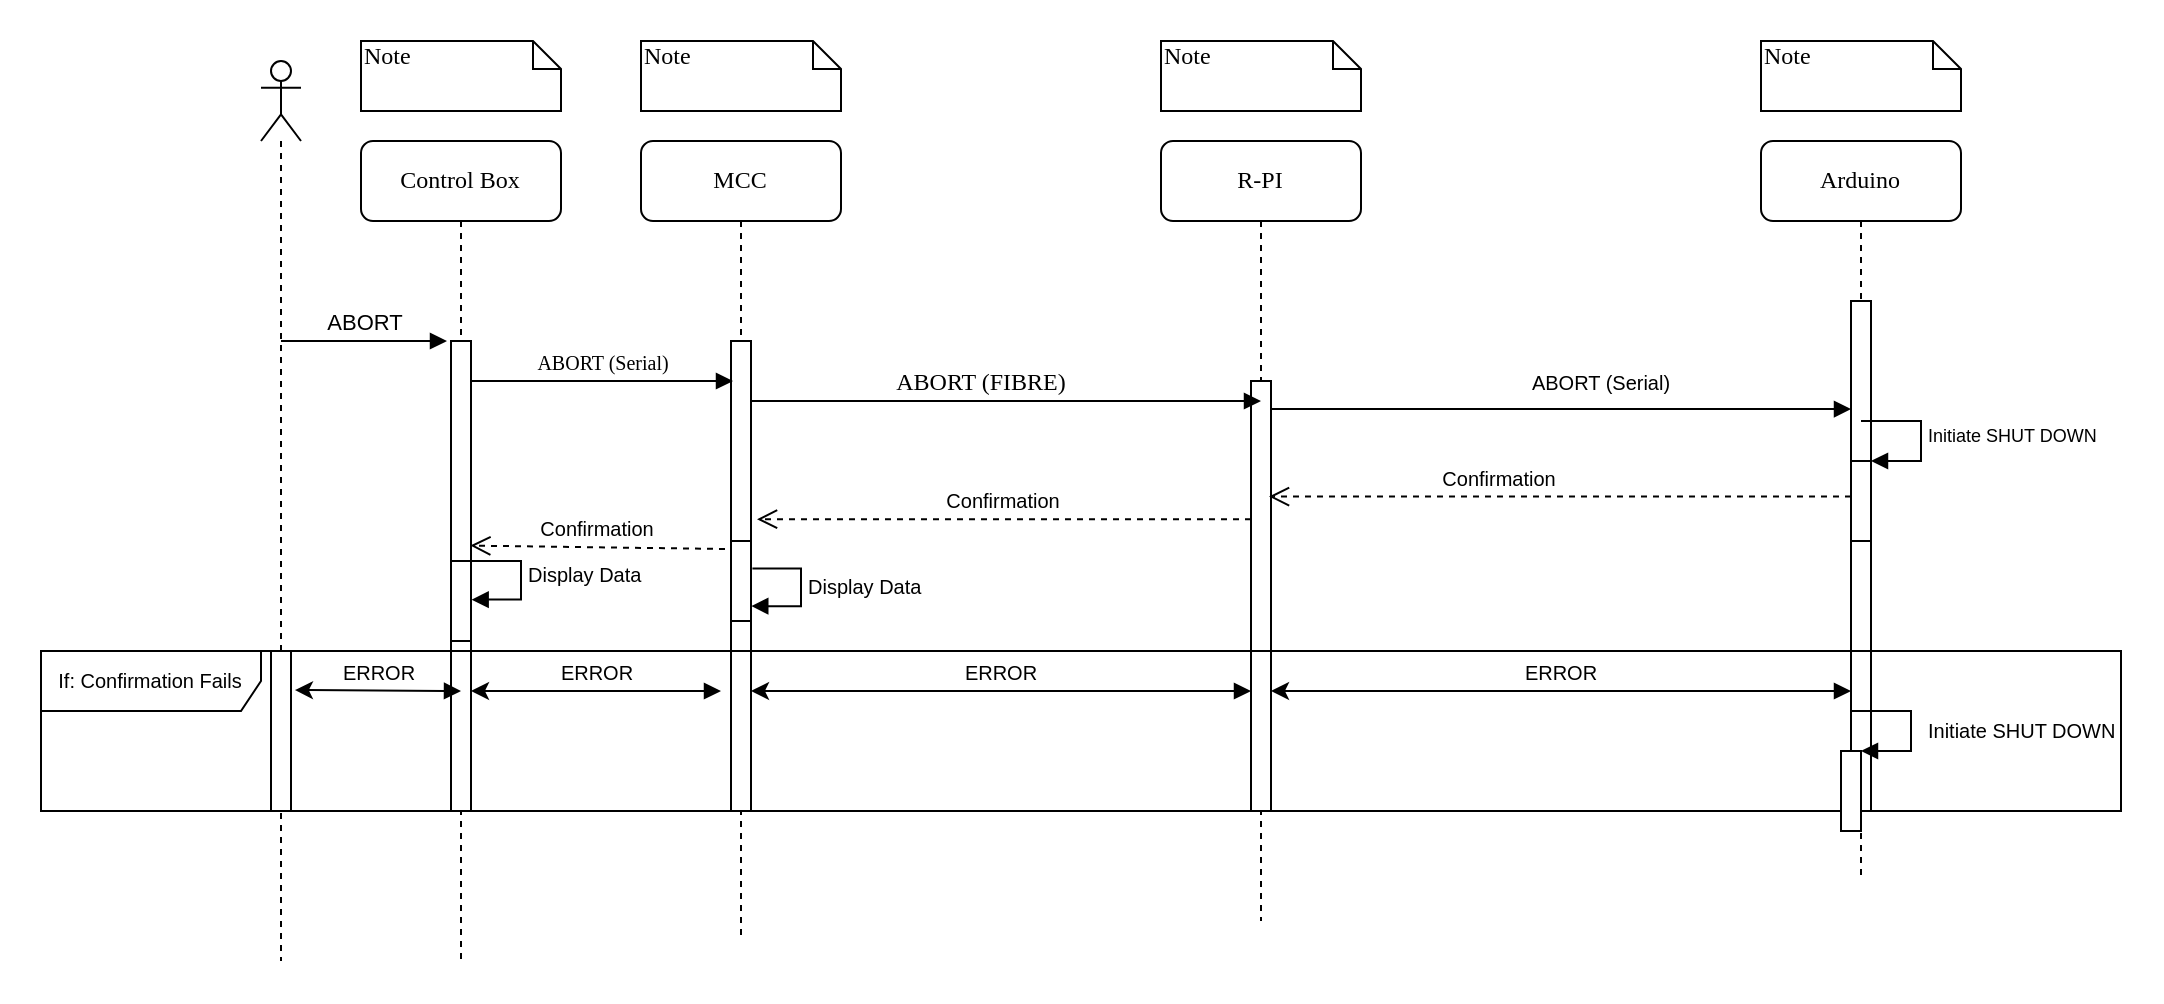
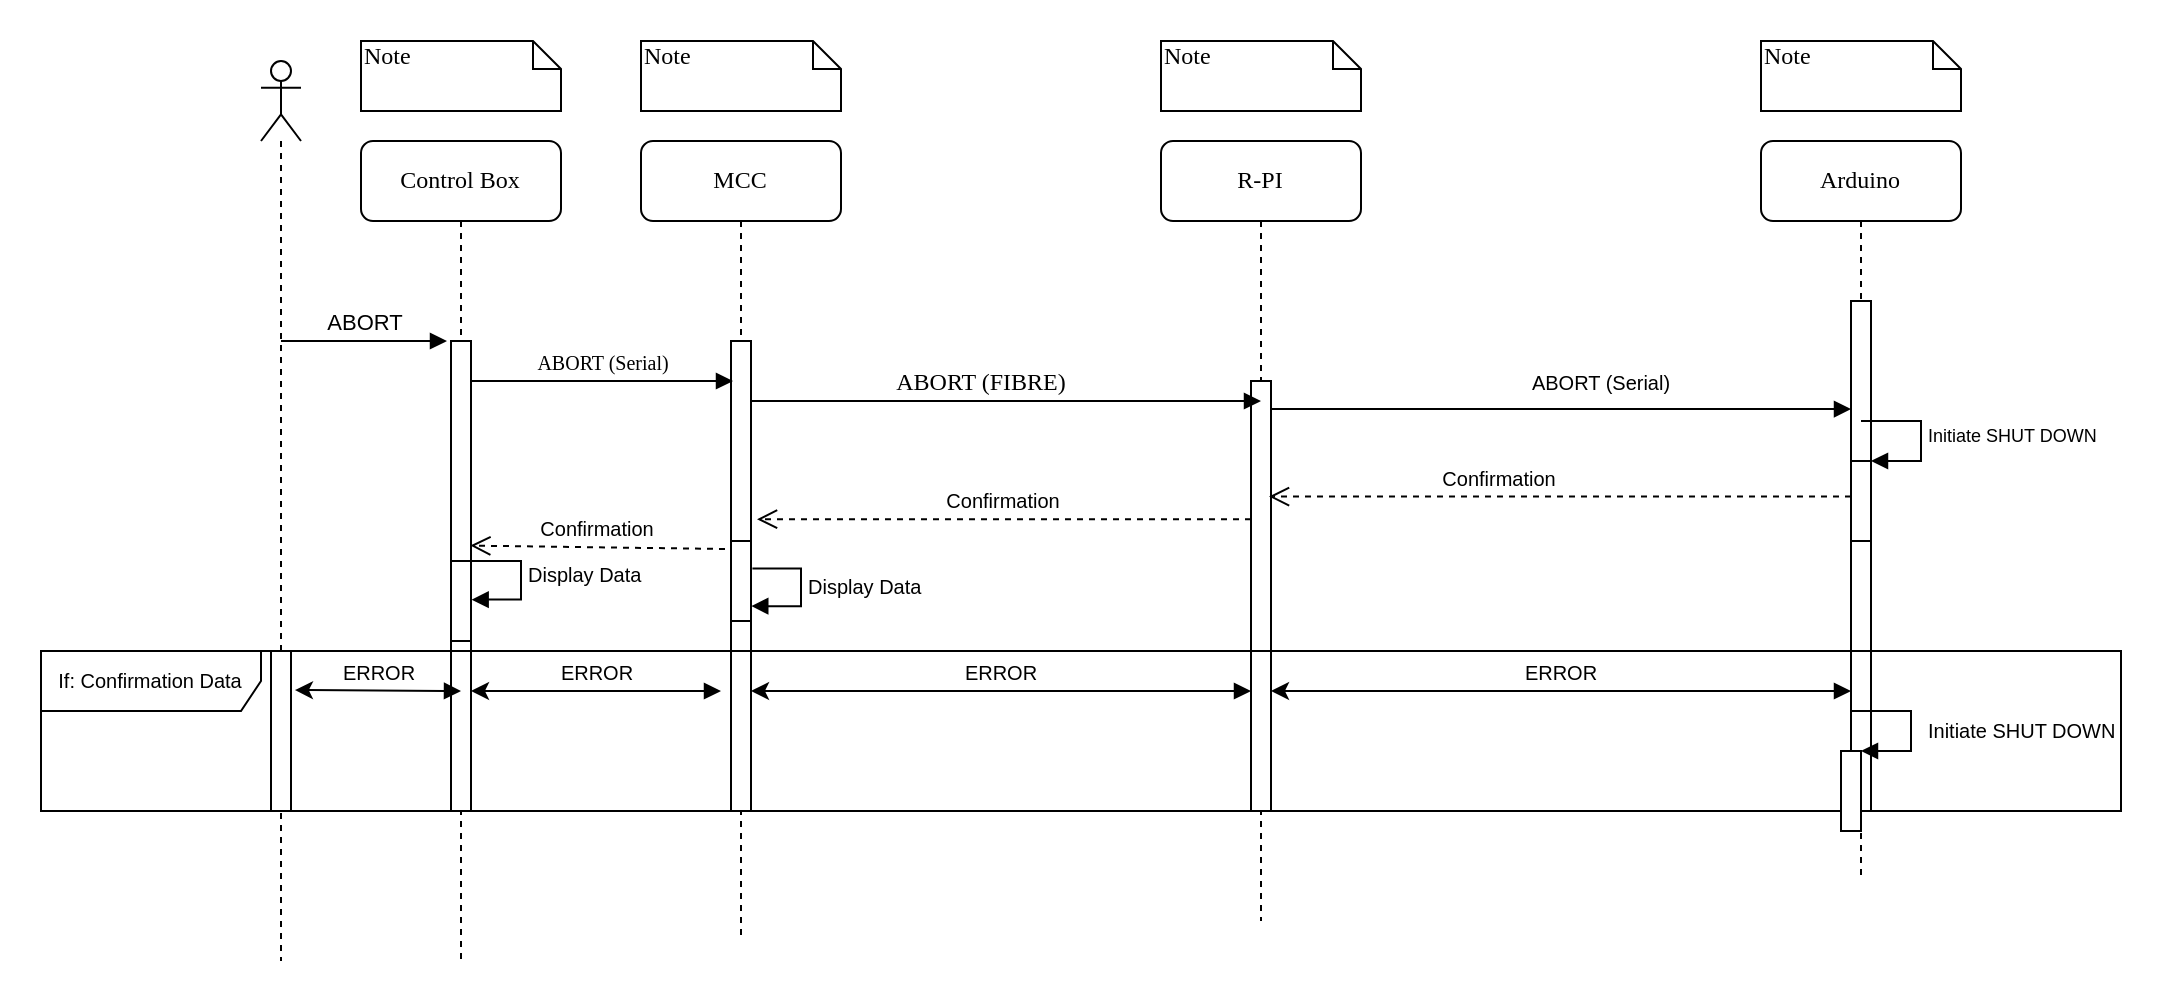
(151, 681) -> (151, 681)
